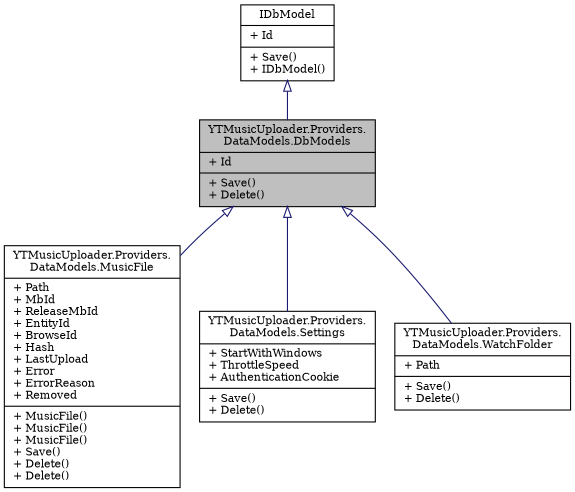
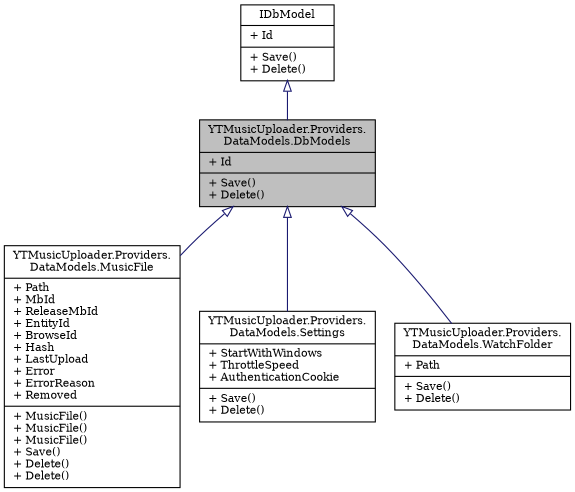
(287, 69) -> (278, 69)
